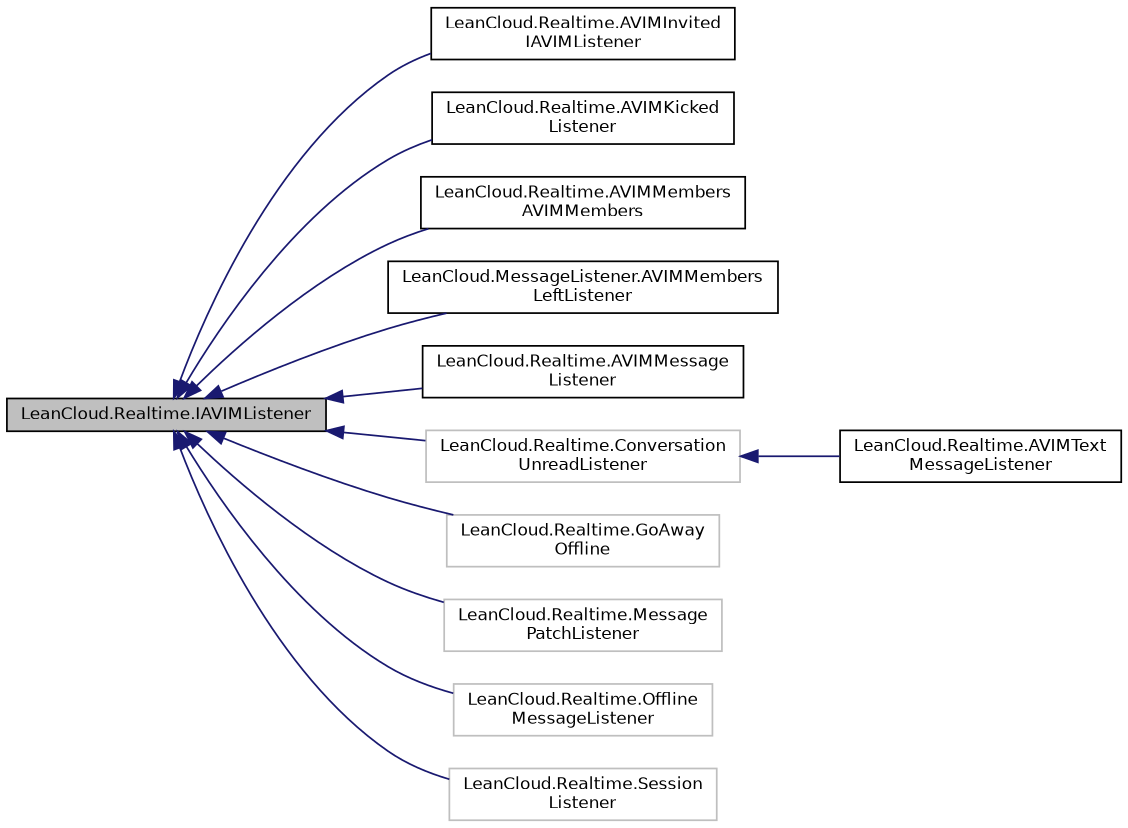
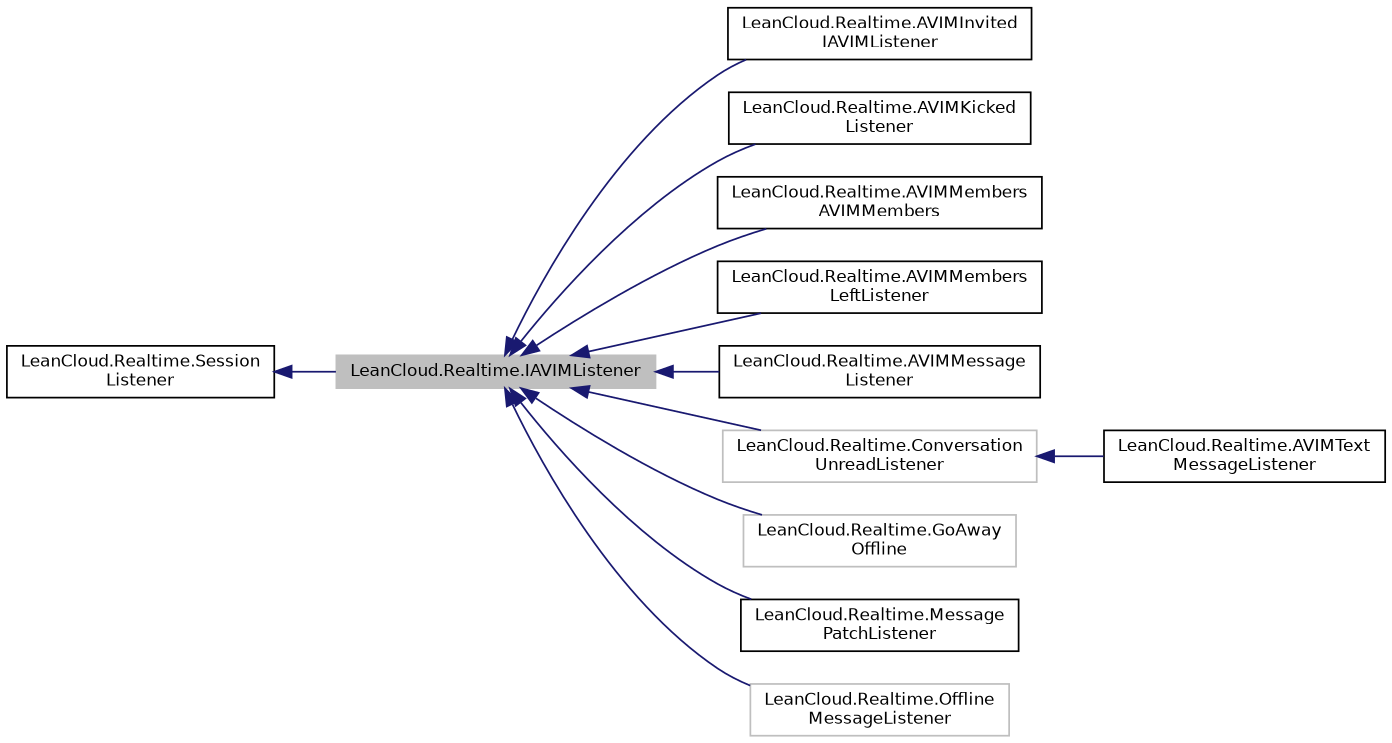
(583, 287) -> (880, 287)
(166, 415) -> (496, 372)
(583, 625) -> (880, 625)
(282, 642) -> (314, 372)
(583, 794) -> (141, 372)
